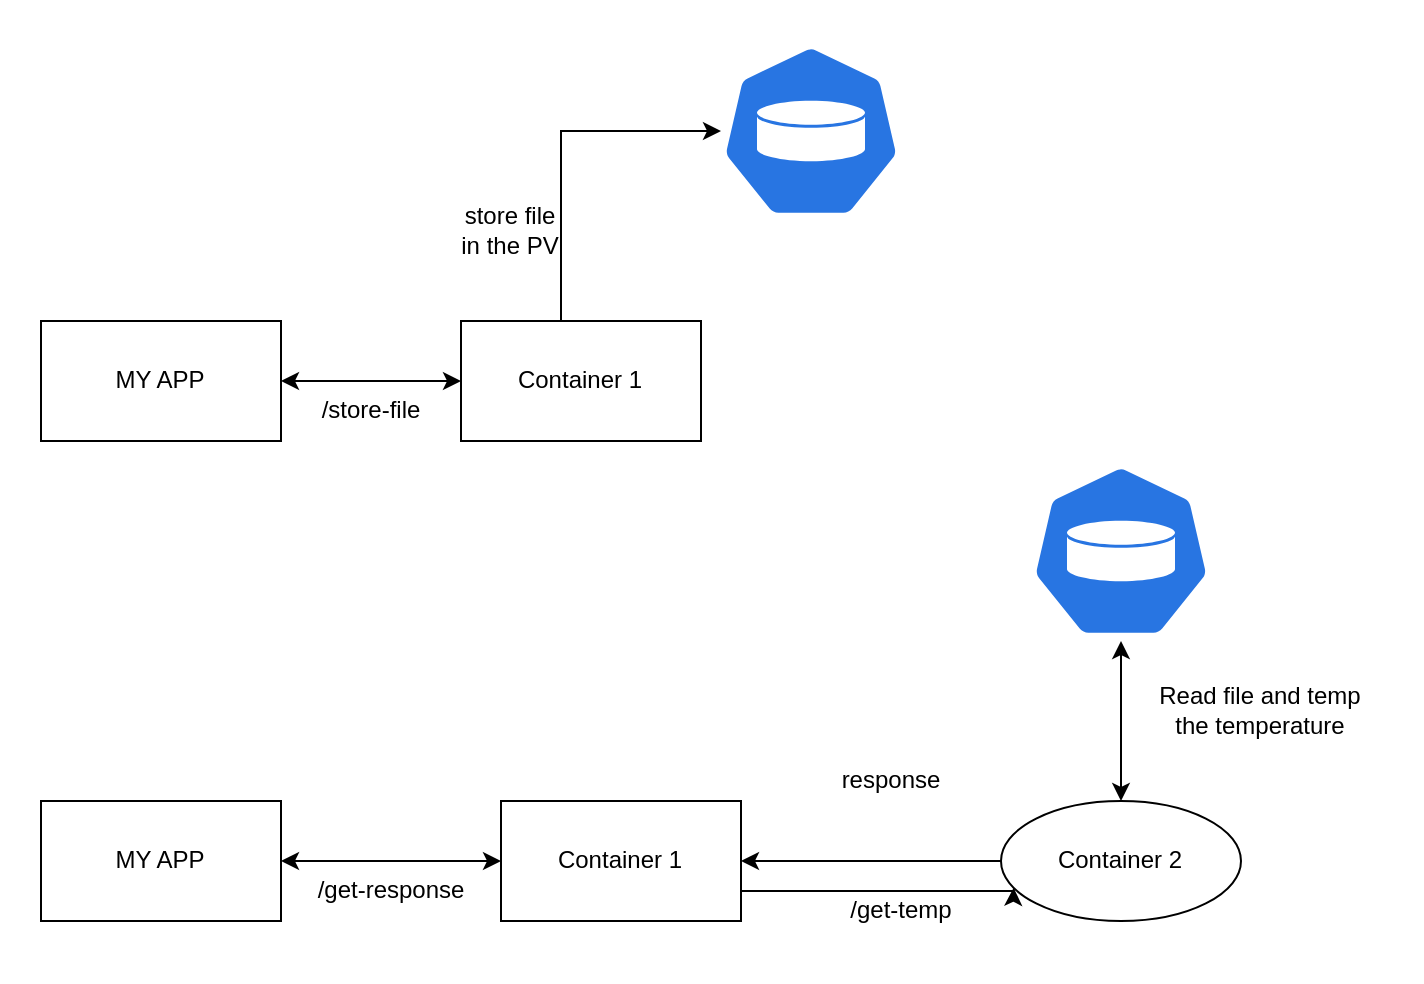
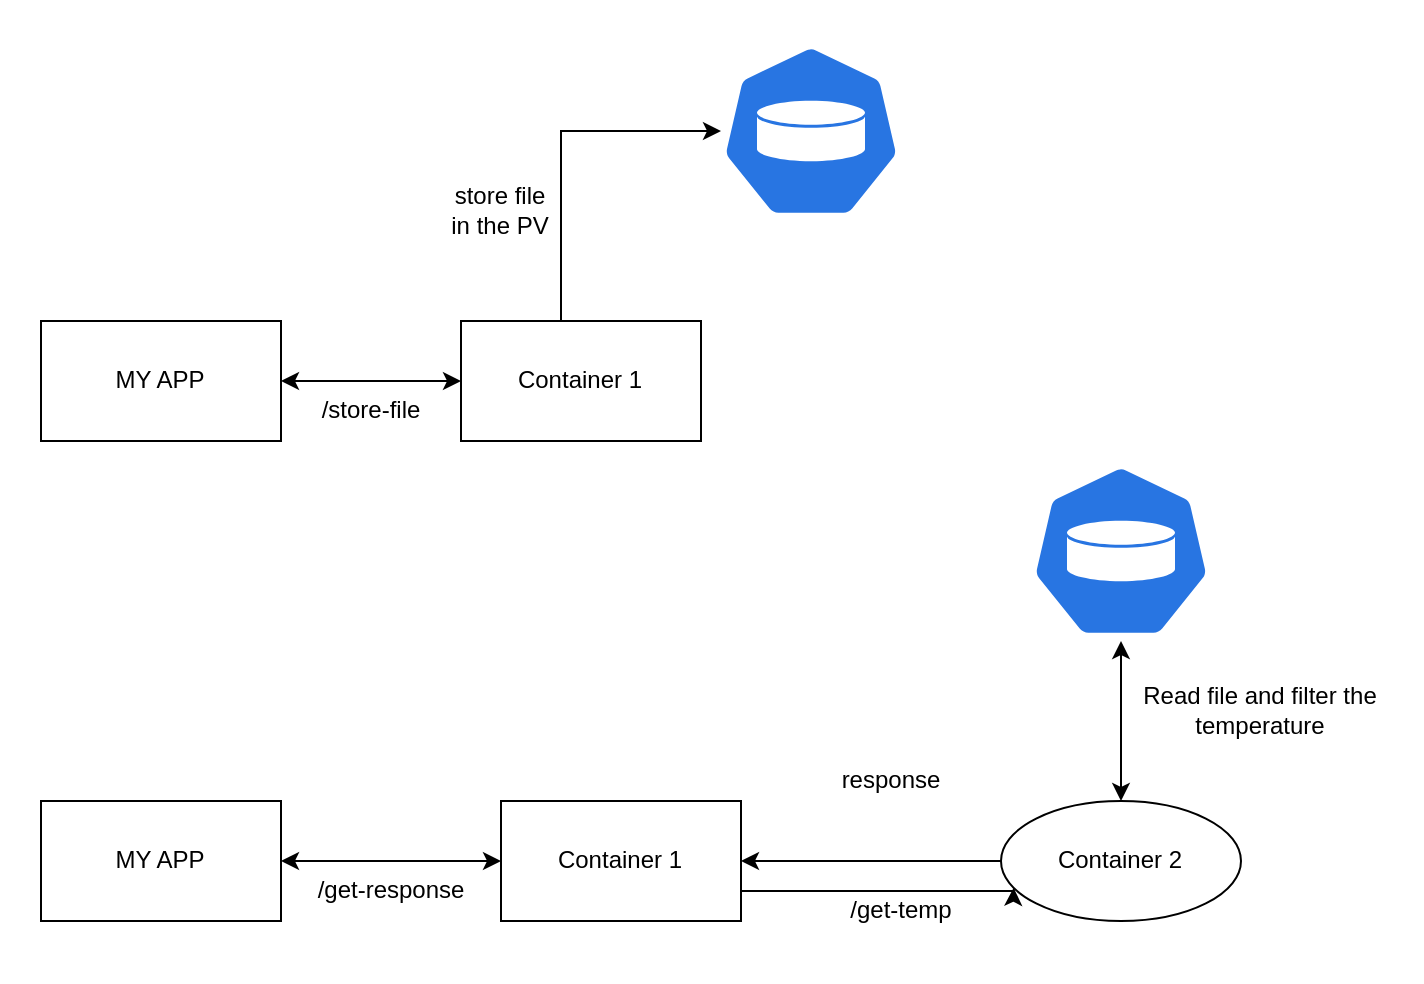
(511, 231) -> (501, 211)
(1261, 711) -> (1261, 711)
